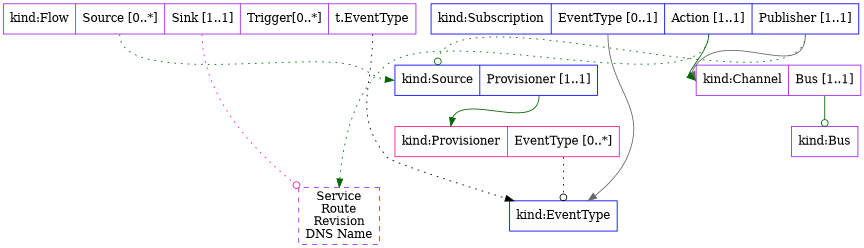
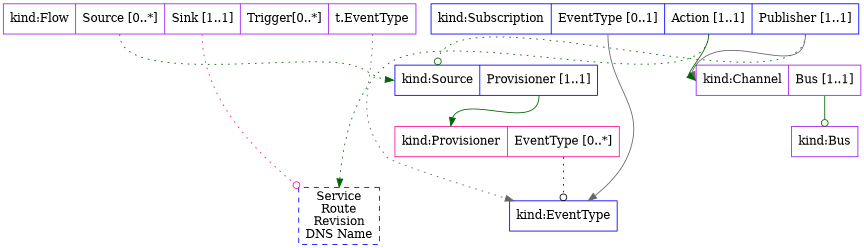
(386, 156) -> (386, 156)
(339, 216) -> (339, 216)
